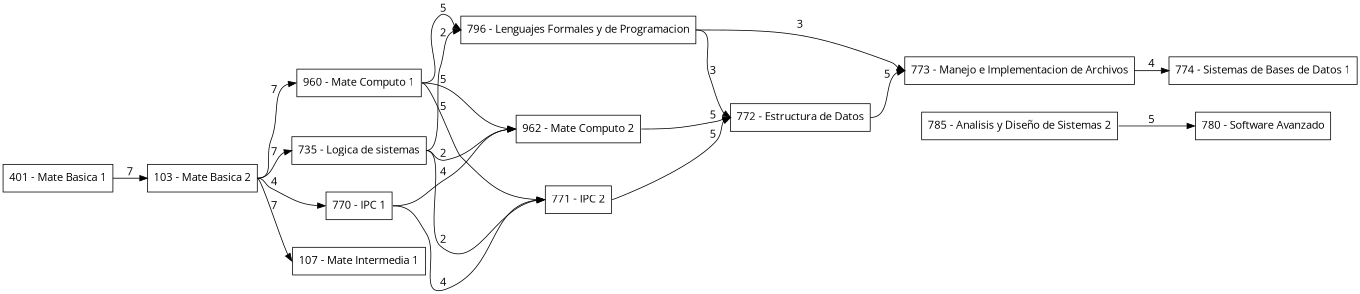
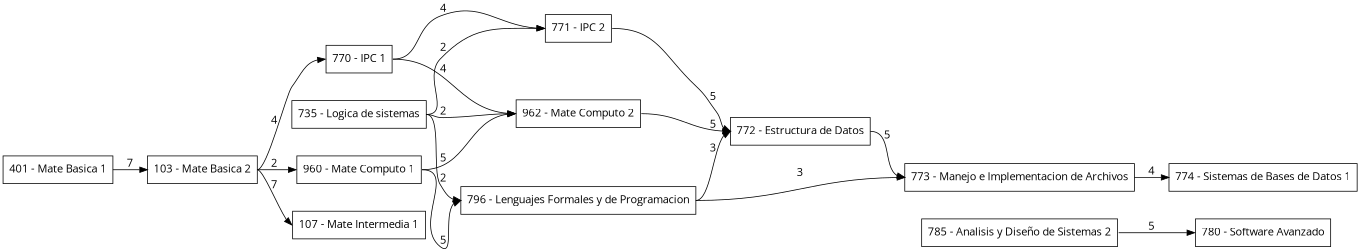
(275, 90) -> (275, 164)
(273, 167) -> none
(472, 168) -> none
